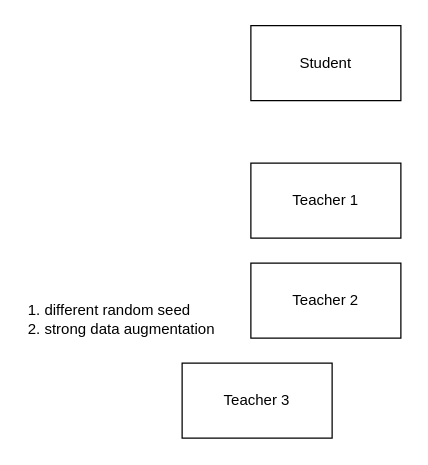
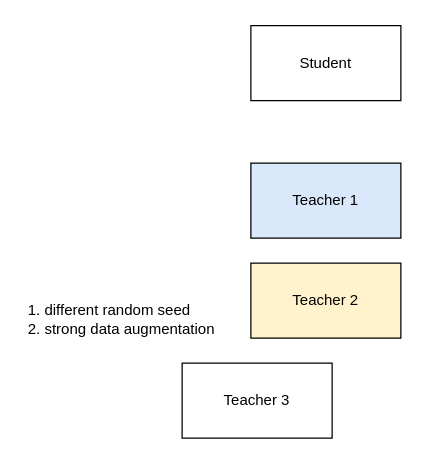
(326, 201) -> (326, 201)
(326, 301) -> (326, 301)
